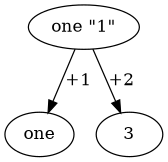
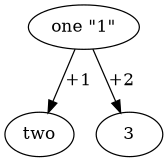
(39, 134) -> (39, 134)
